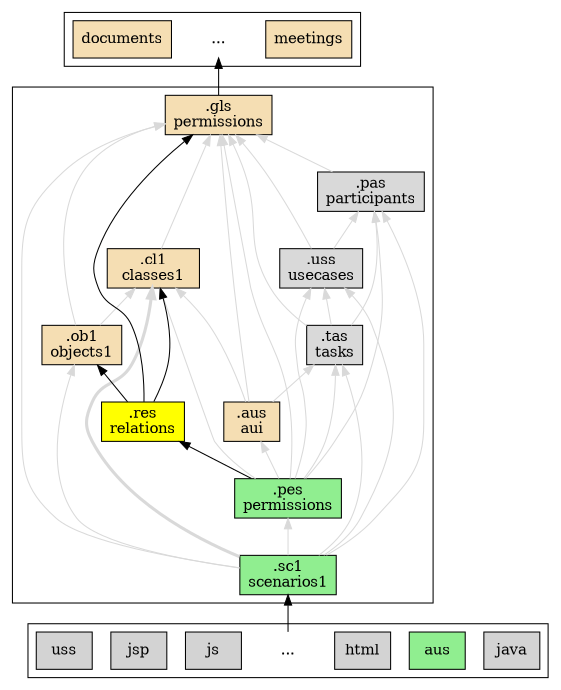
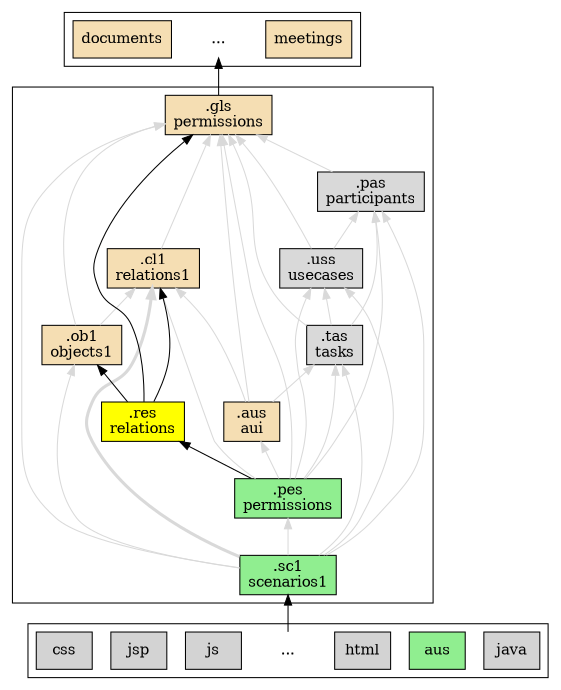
(153, 268) -> (153, 268)
(64, 651) -> (64, 651)
